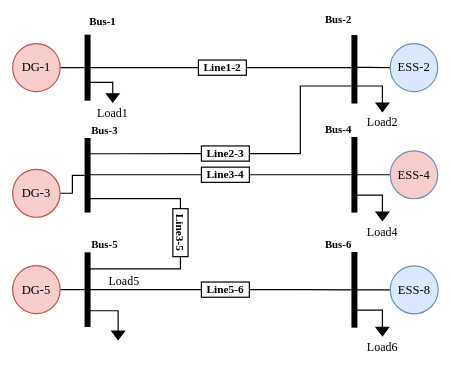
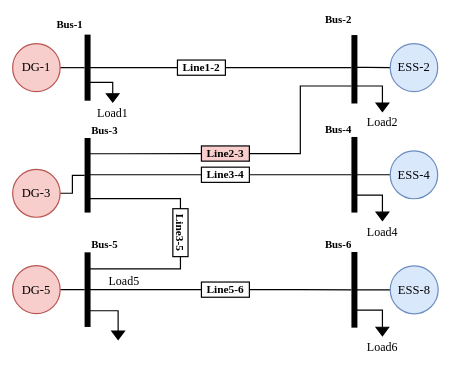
(102, 22) -> (69, 25)
(222, 68) -> (201, 68)
(225, 154) -> (225, 154)
(414, 175) -> (414, 175)
